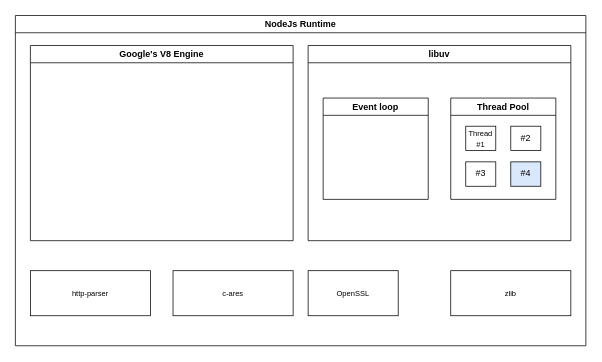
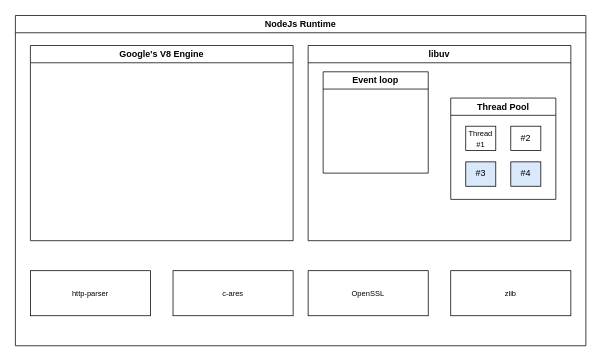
(375, 149) -> (375, 122)
(480, 174) -> (480, 174)
(353, 293) -> (368, 293)
